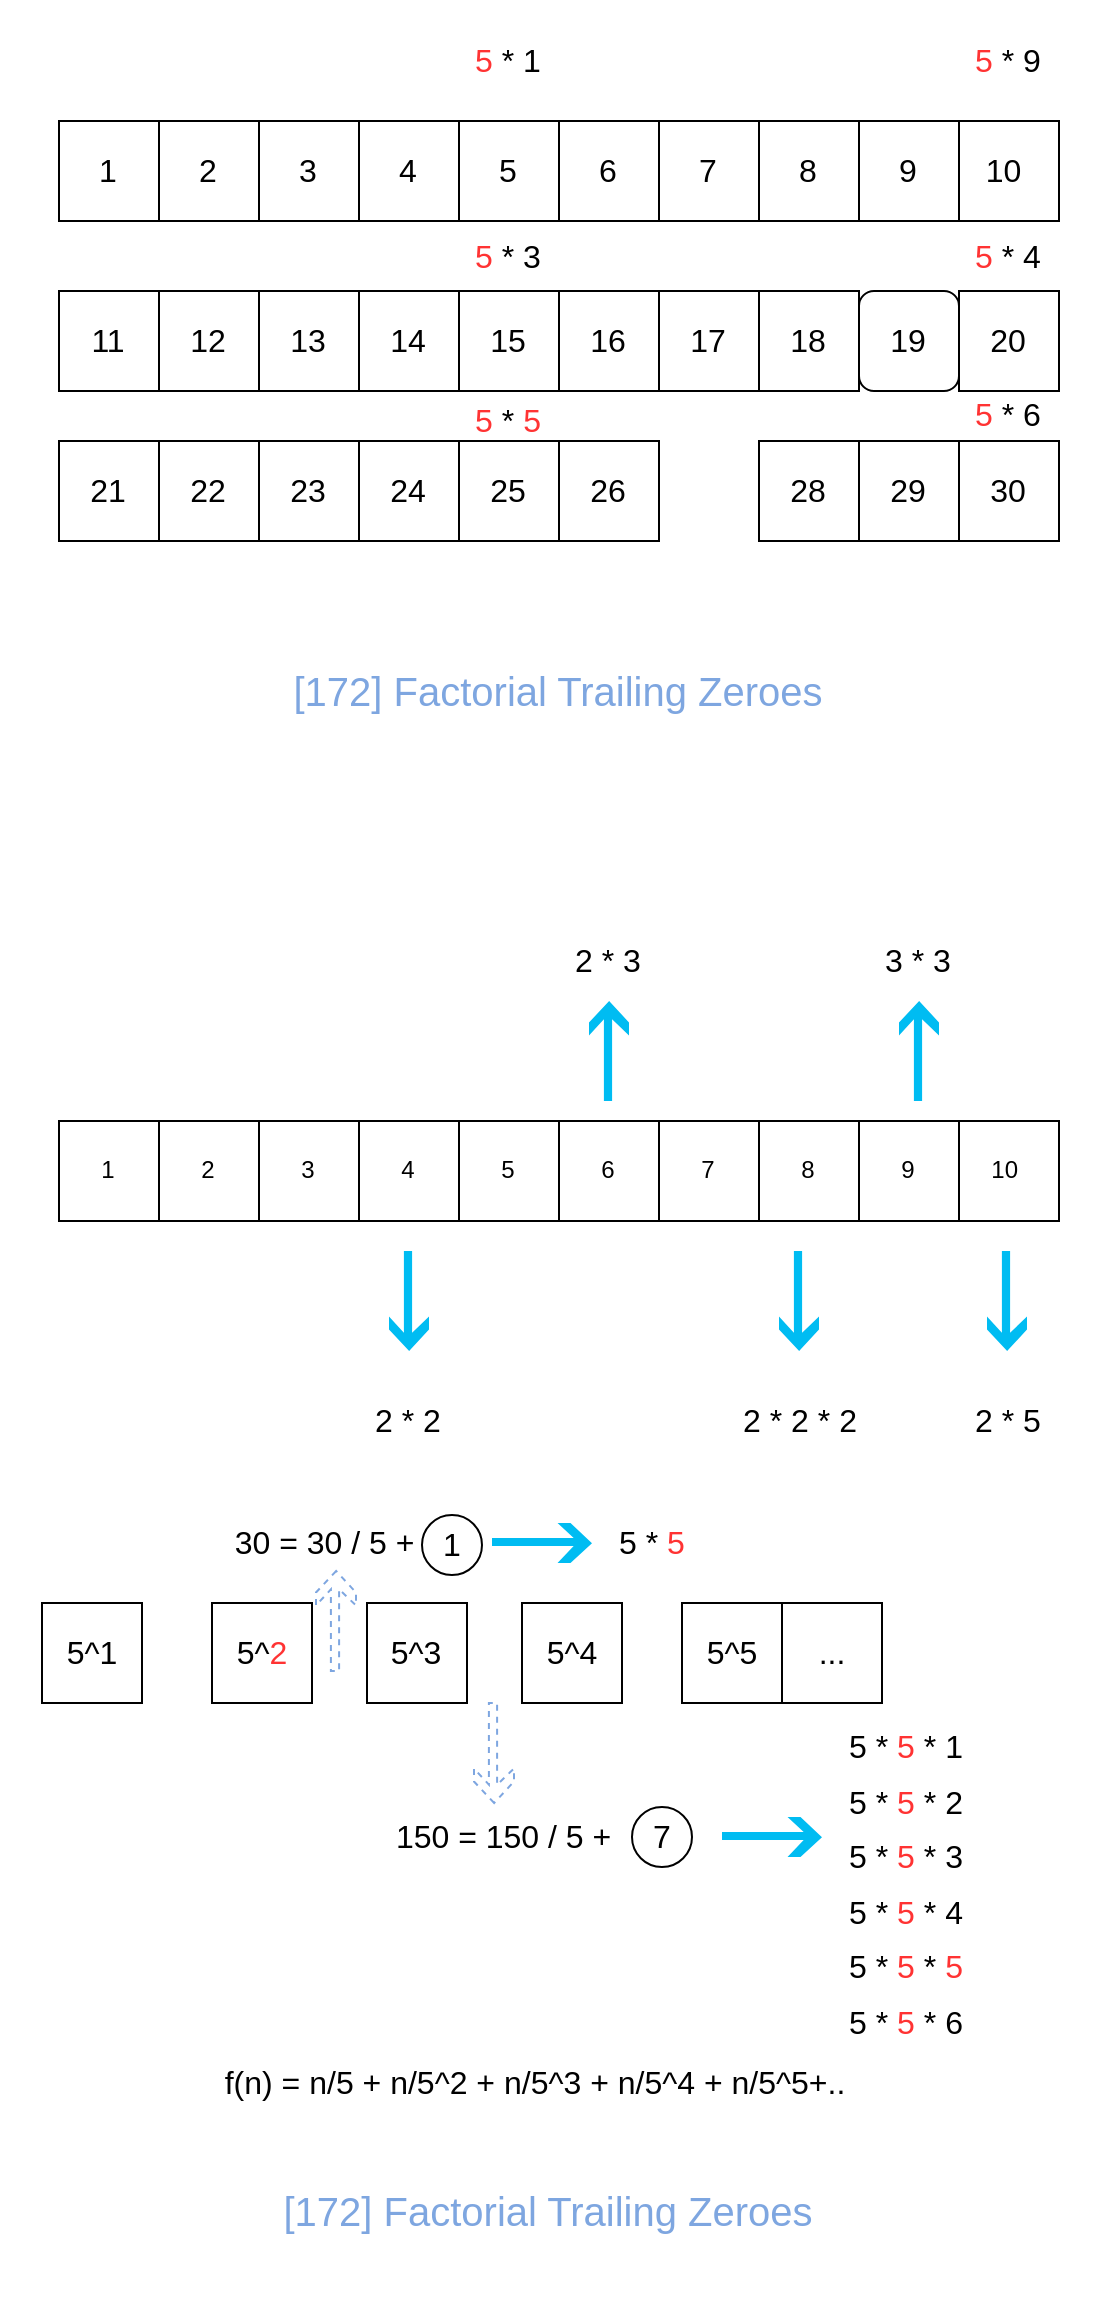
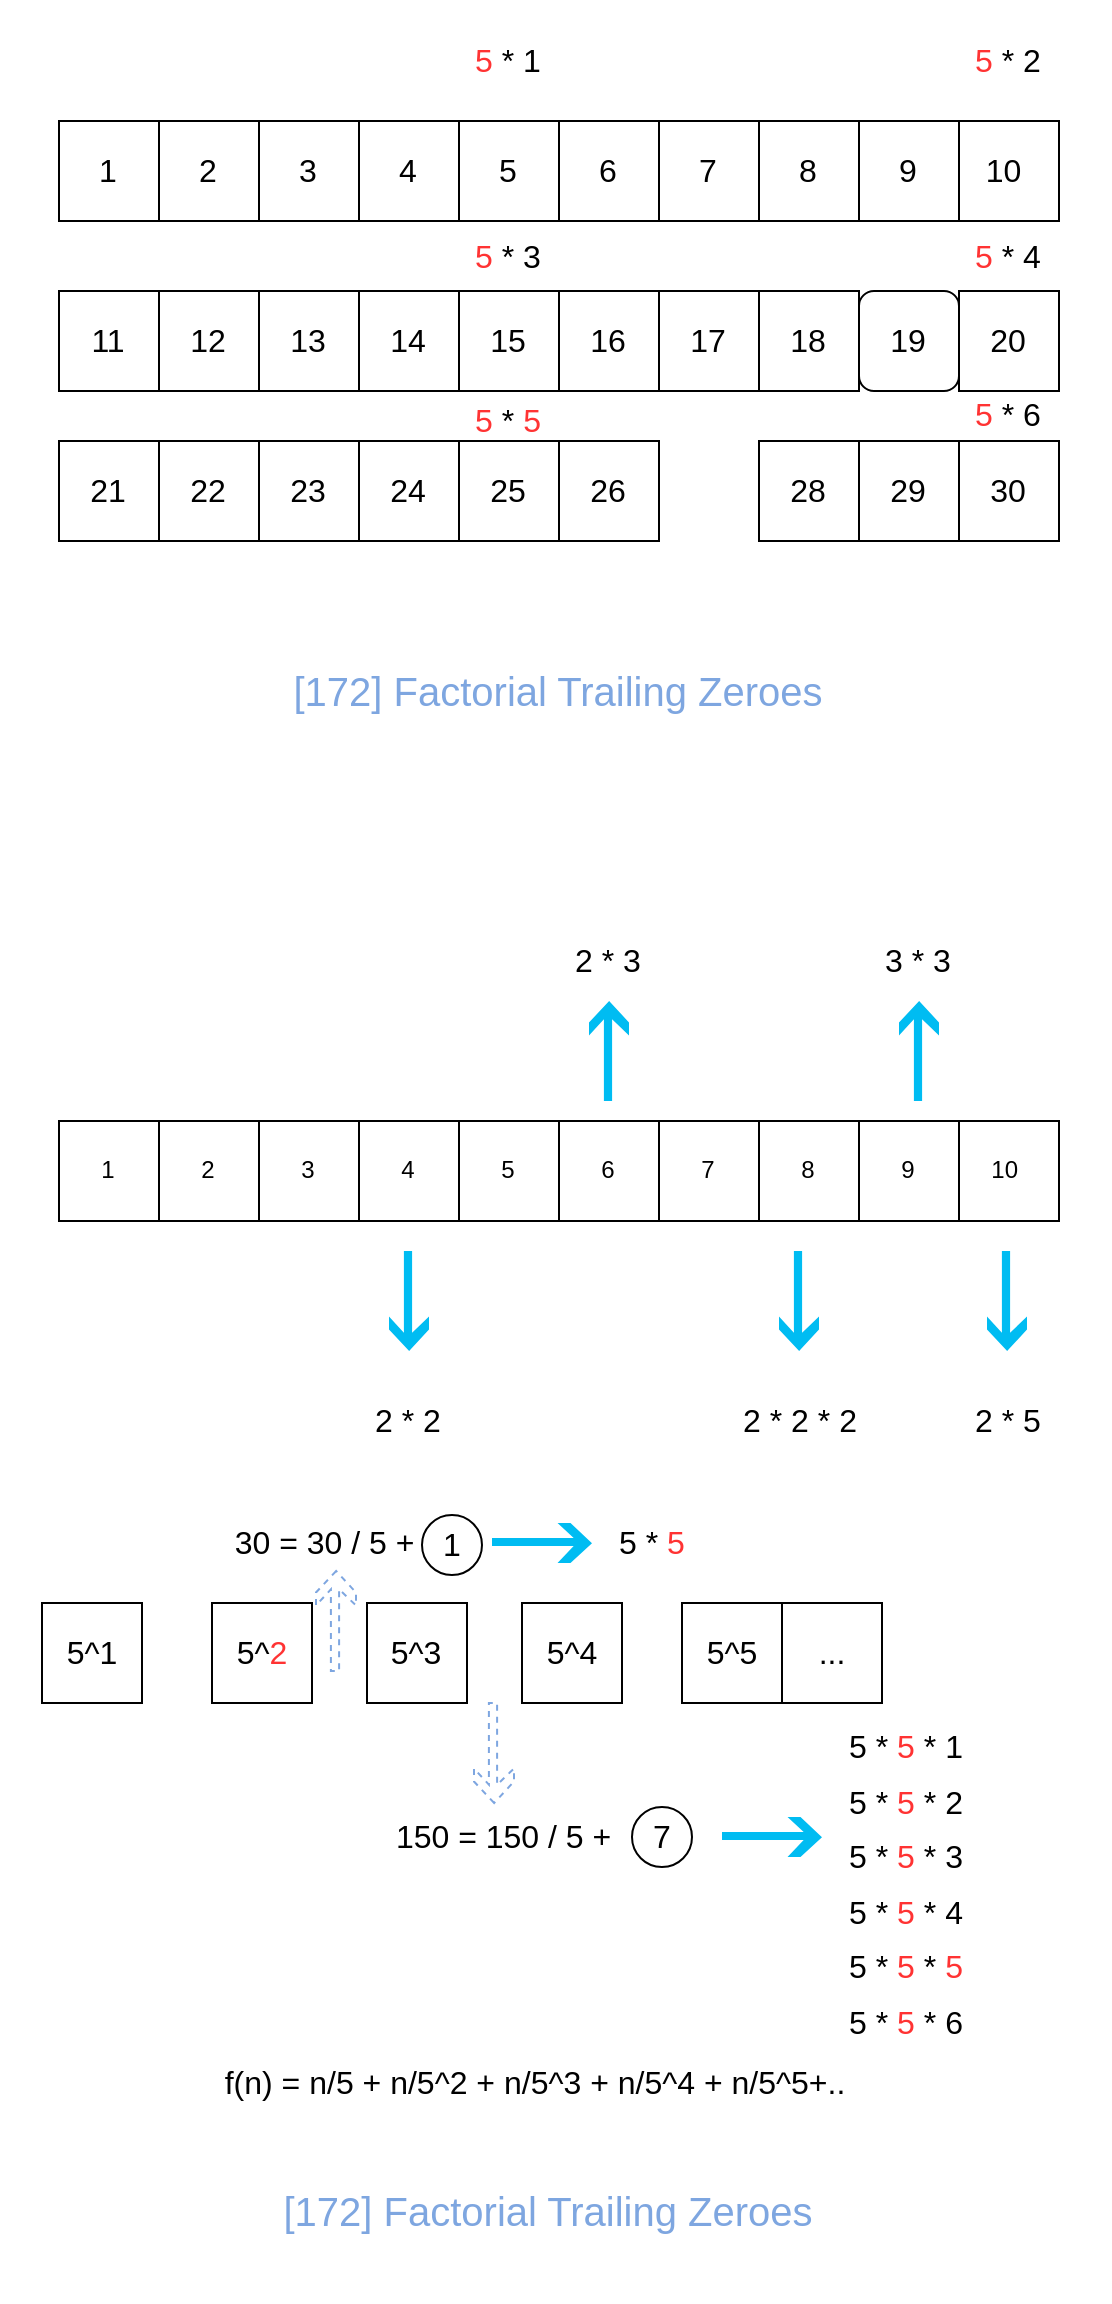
(1009, 61) -> (1009, 61)
